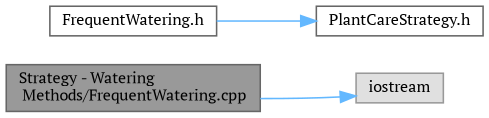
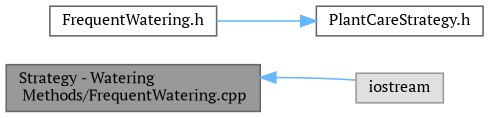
(300, 98) -> (316, 78)
